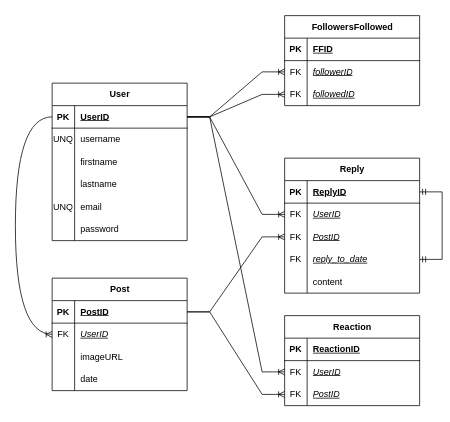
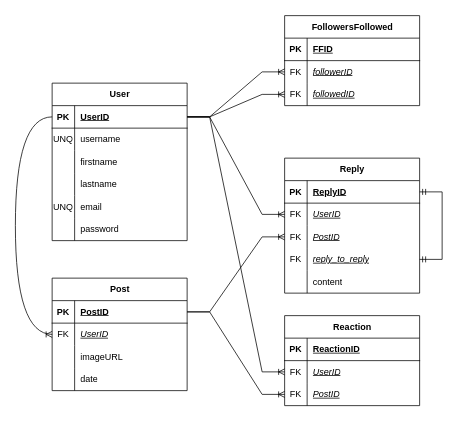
(345, 259) -> (346, 259)
